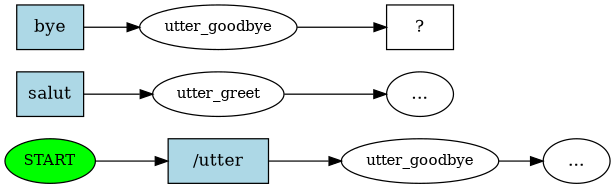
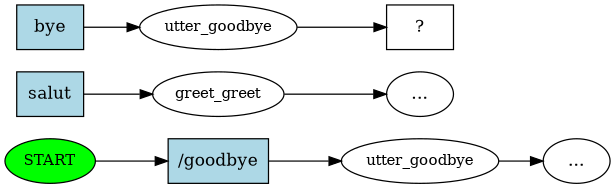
(218, 94) -> (218, 94)
(218, 161) -> (218, 161)
